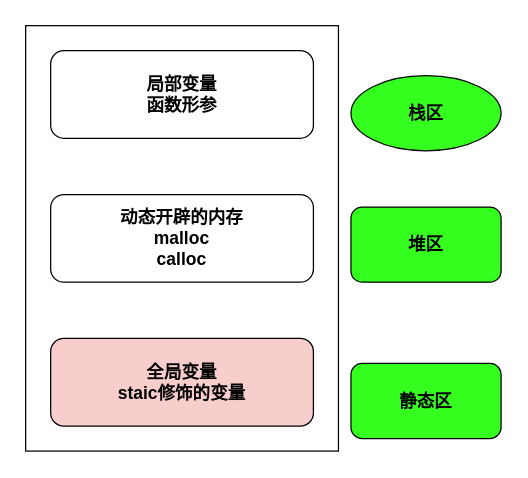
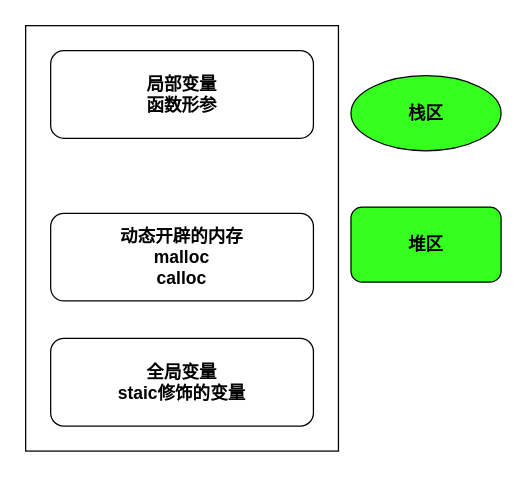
(182, 238) -> (182, 257)
(182, 382) -> (182, 382)
(426, 401) -> none
